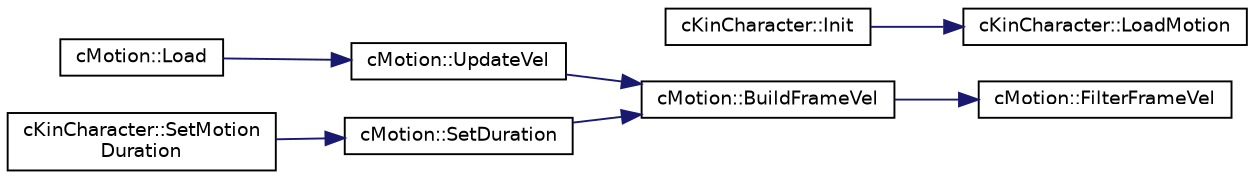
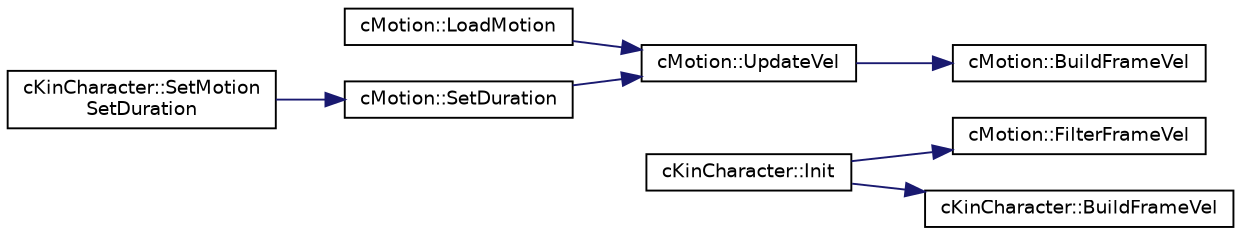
(1105, 27) -> (1079, 209)
(142, 57) -> (459, 27)
(927, 100) -> (892, 157)
(597, 120) -> (597, 82)
(142, 142) -> (142, 100)
